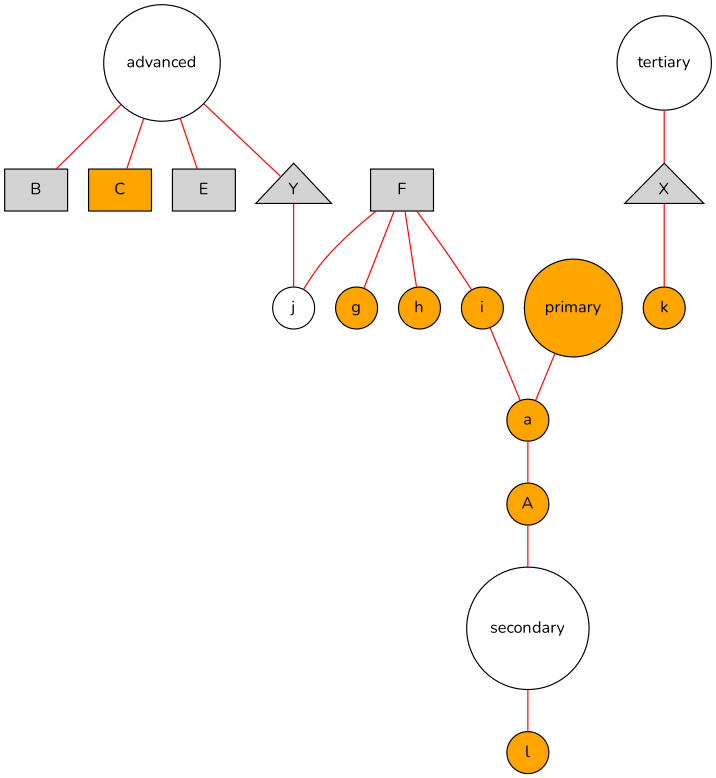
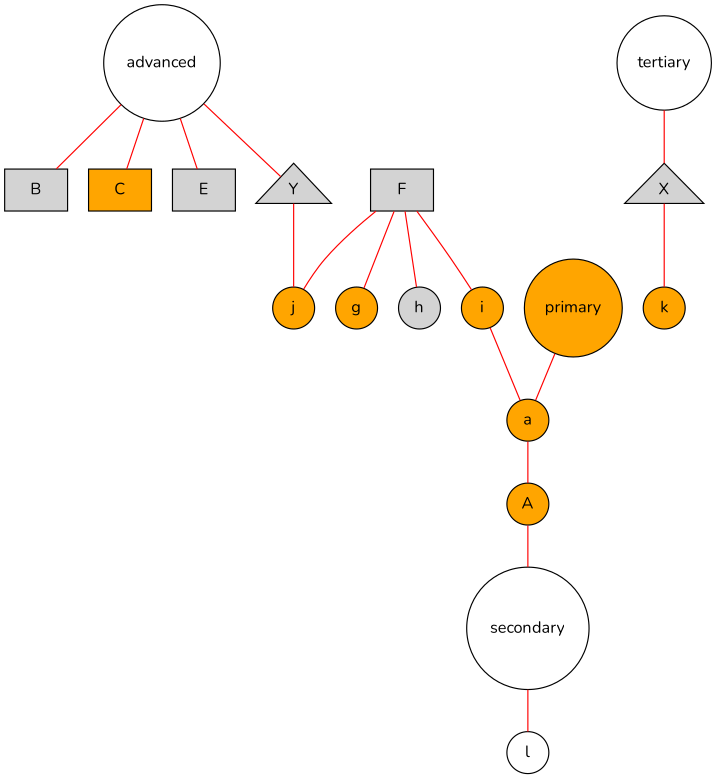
(294, 308) -> (294, 308)
(420, 308) -> (420, 308)
(528, 753) -> (528, 753)
